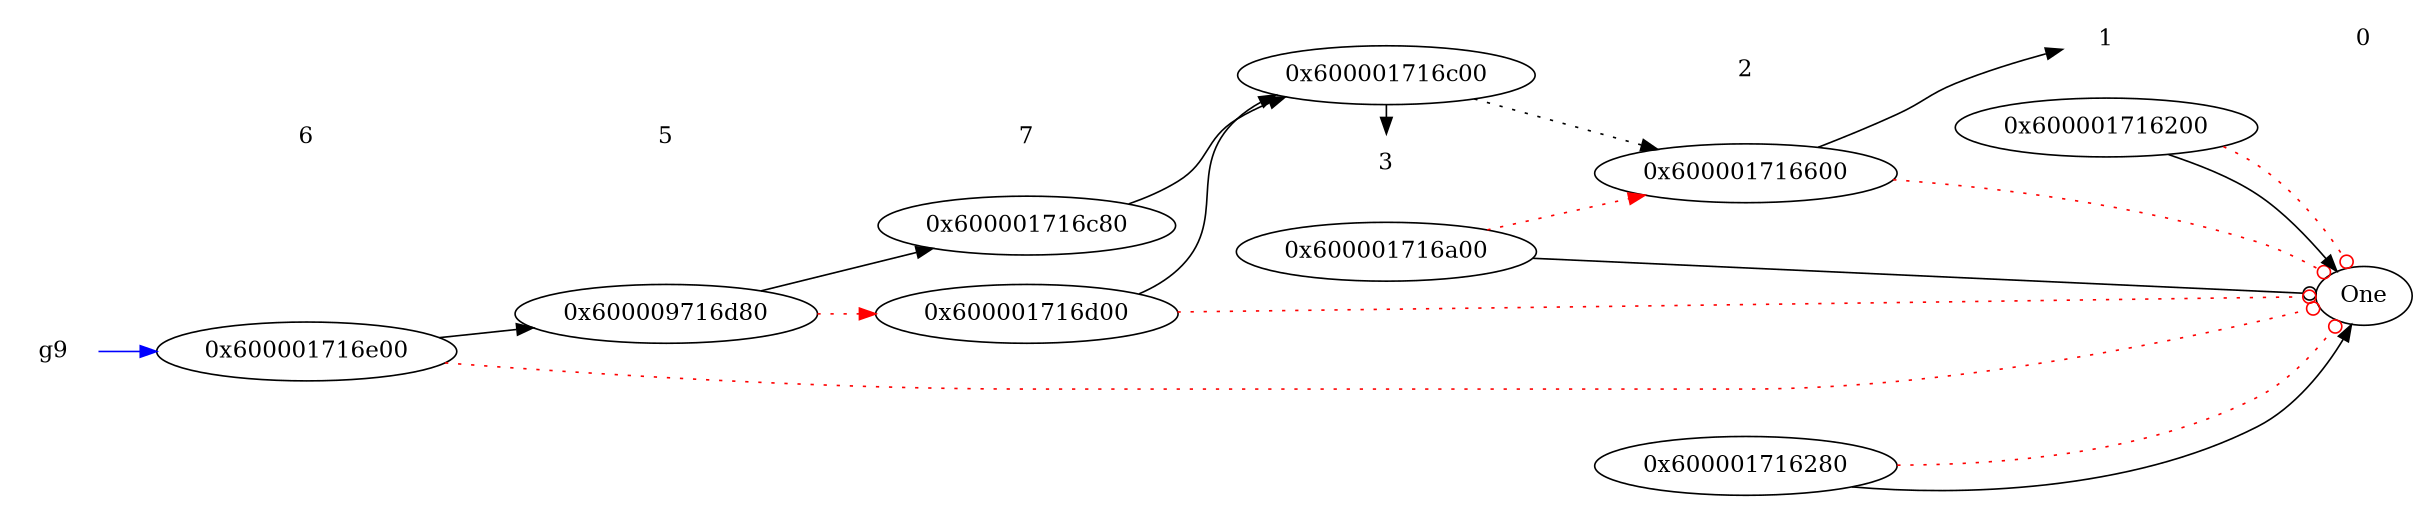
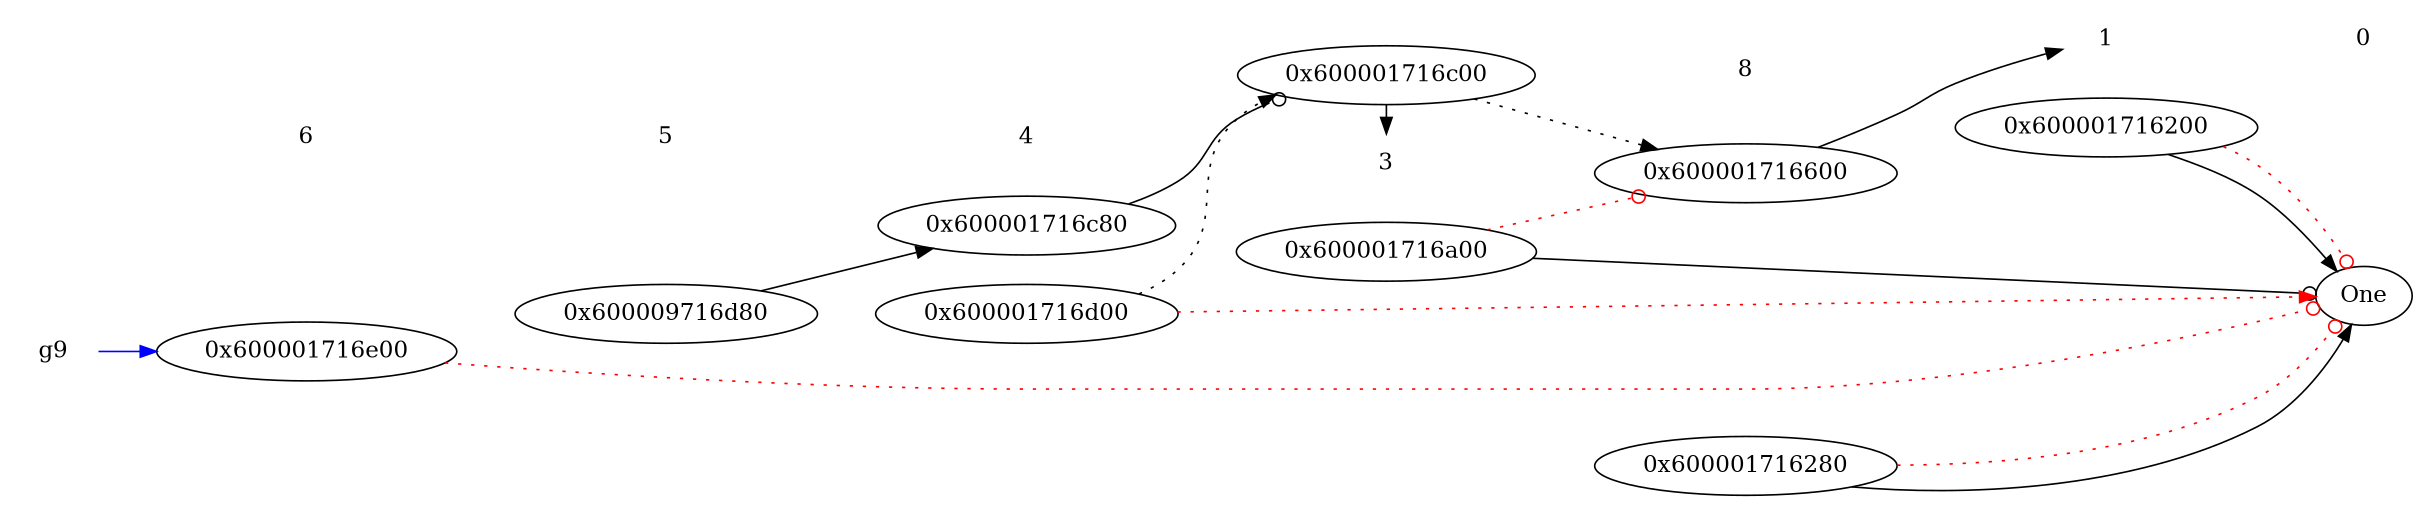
(1746, 70) -> (1746, 70)
(1027, 137) -> (1027, 137)
(1200, 161) -> (1200, 161)
(1207, 203) -> (1207, 203)
(2110, 207) -> none
(1560, 214) -> (1560, 214)
(1740, 305) -> (1740, 305)
(838, 314) -> none
(478, 334) -> none
